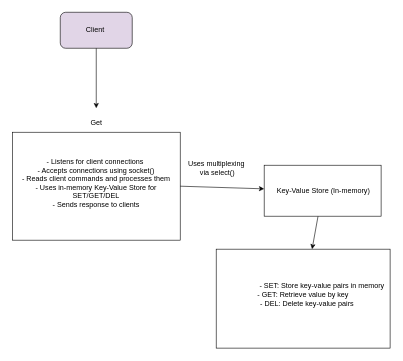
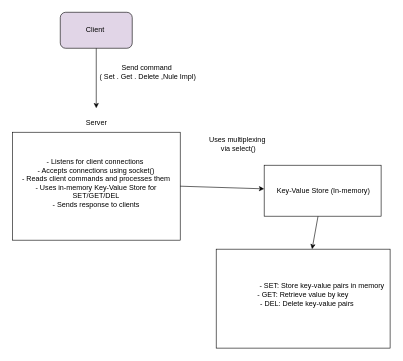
none -> (147, 72)
(97, 123) -> (97, 123)
(216, 168) -> (237, 144)
